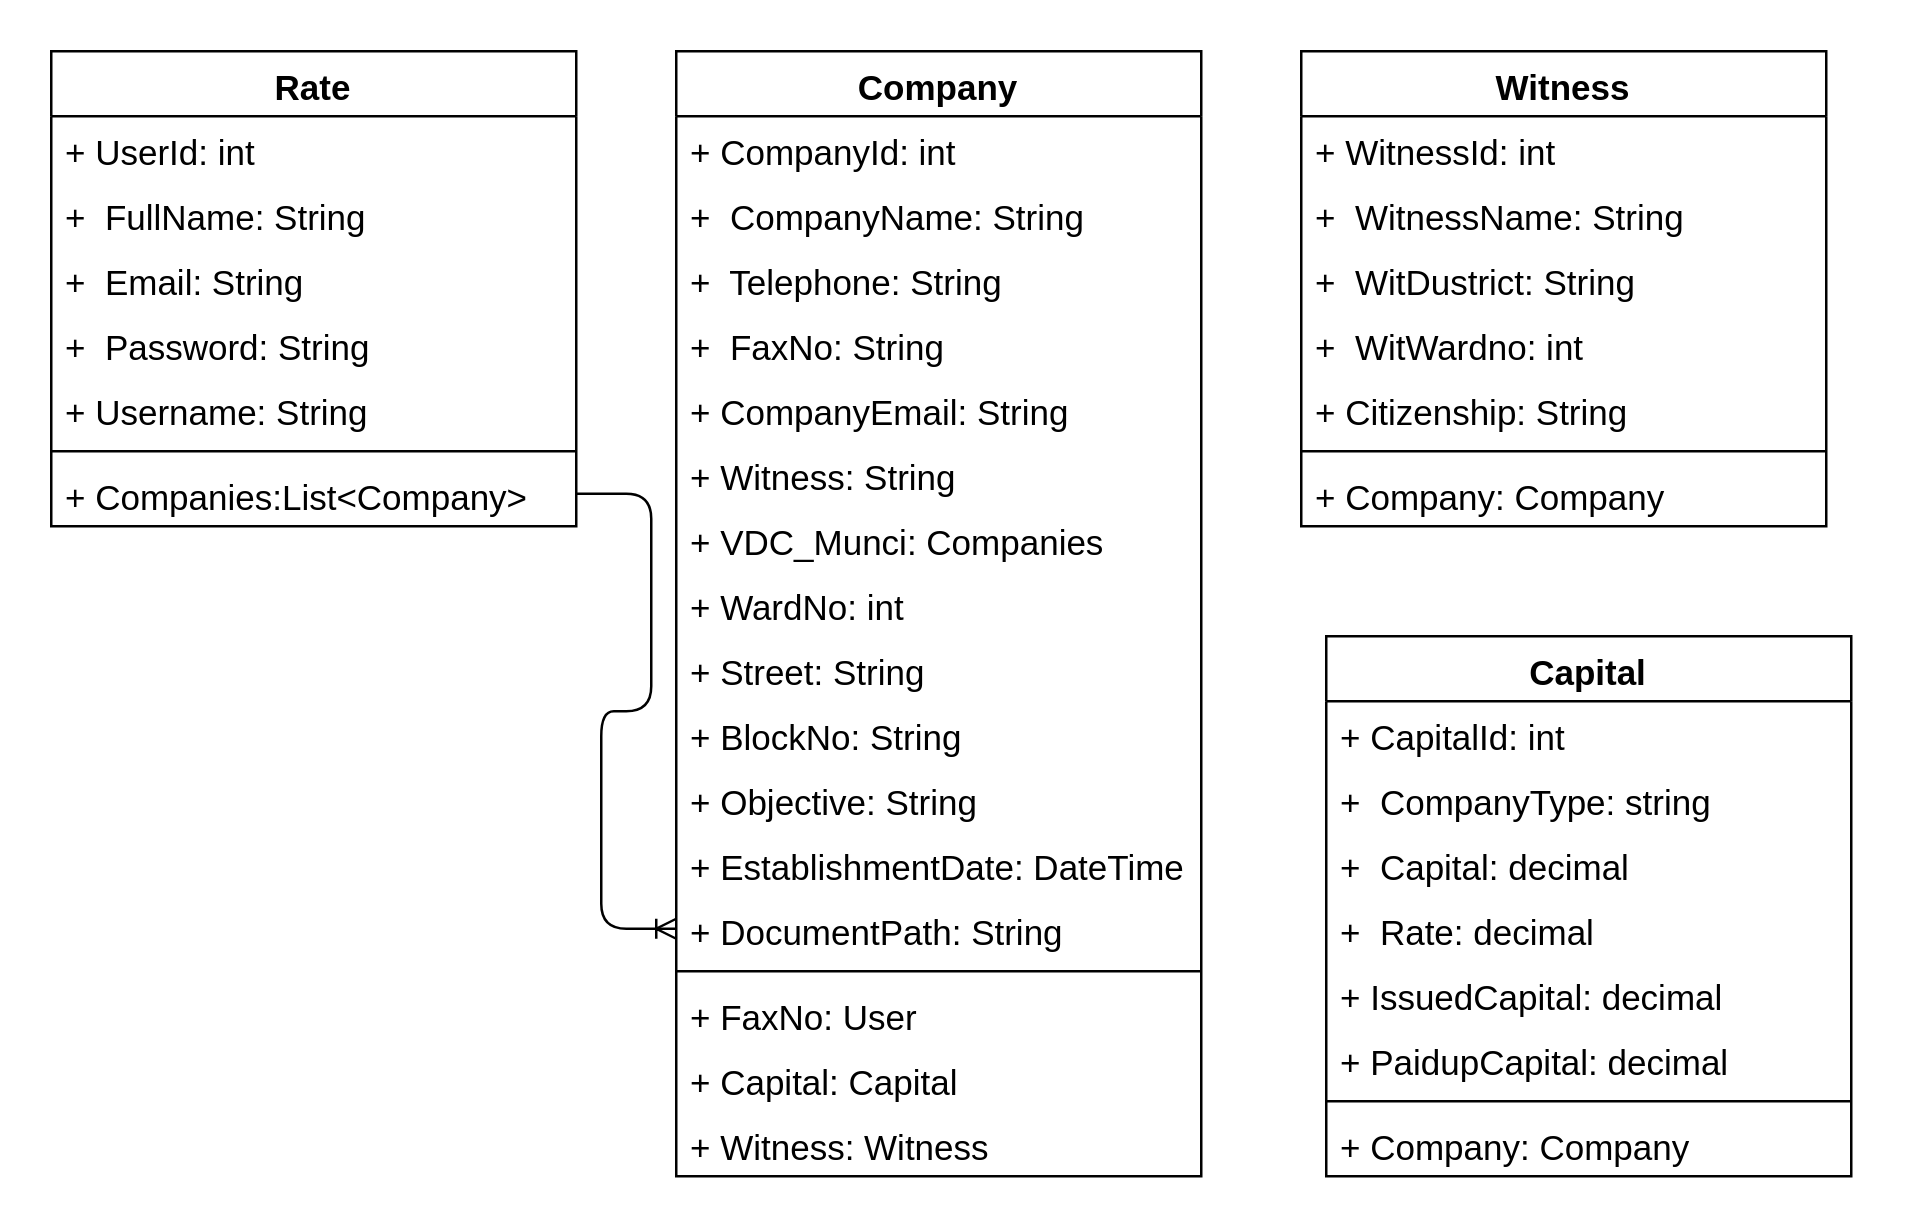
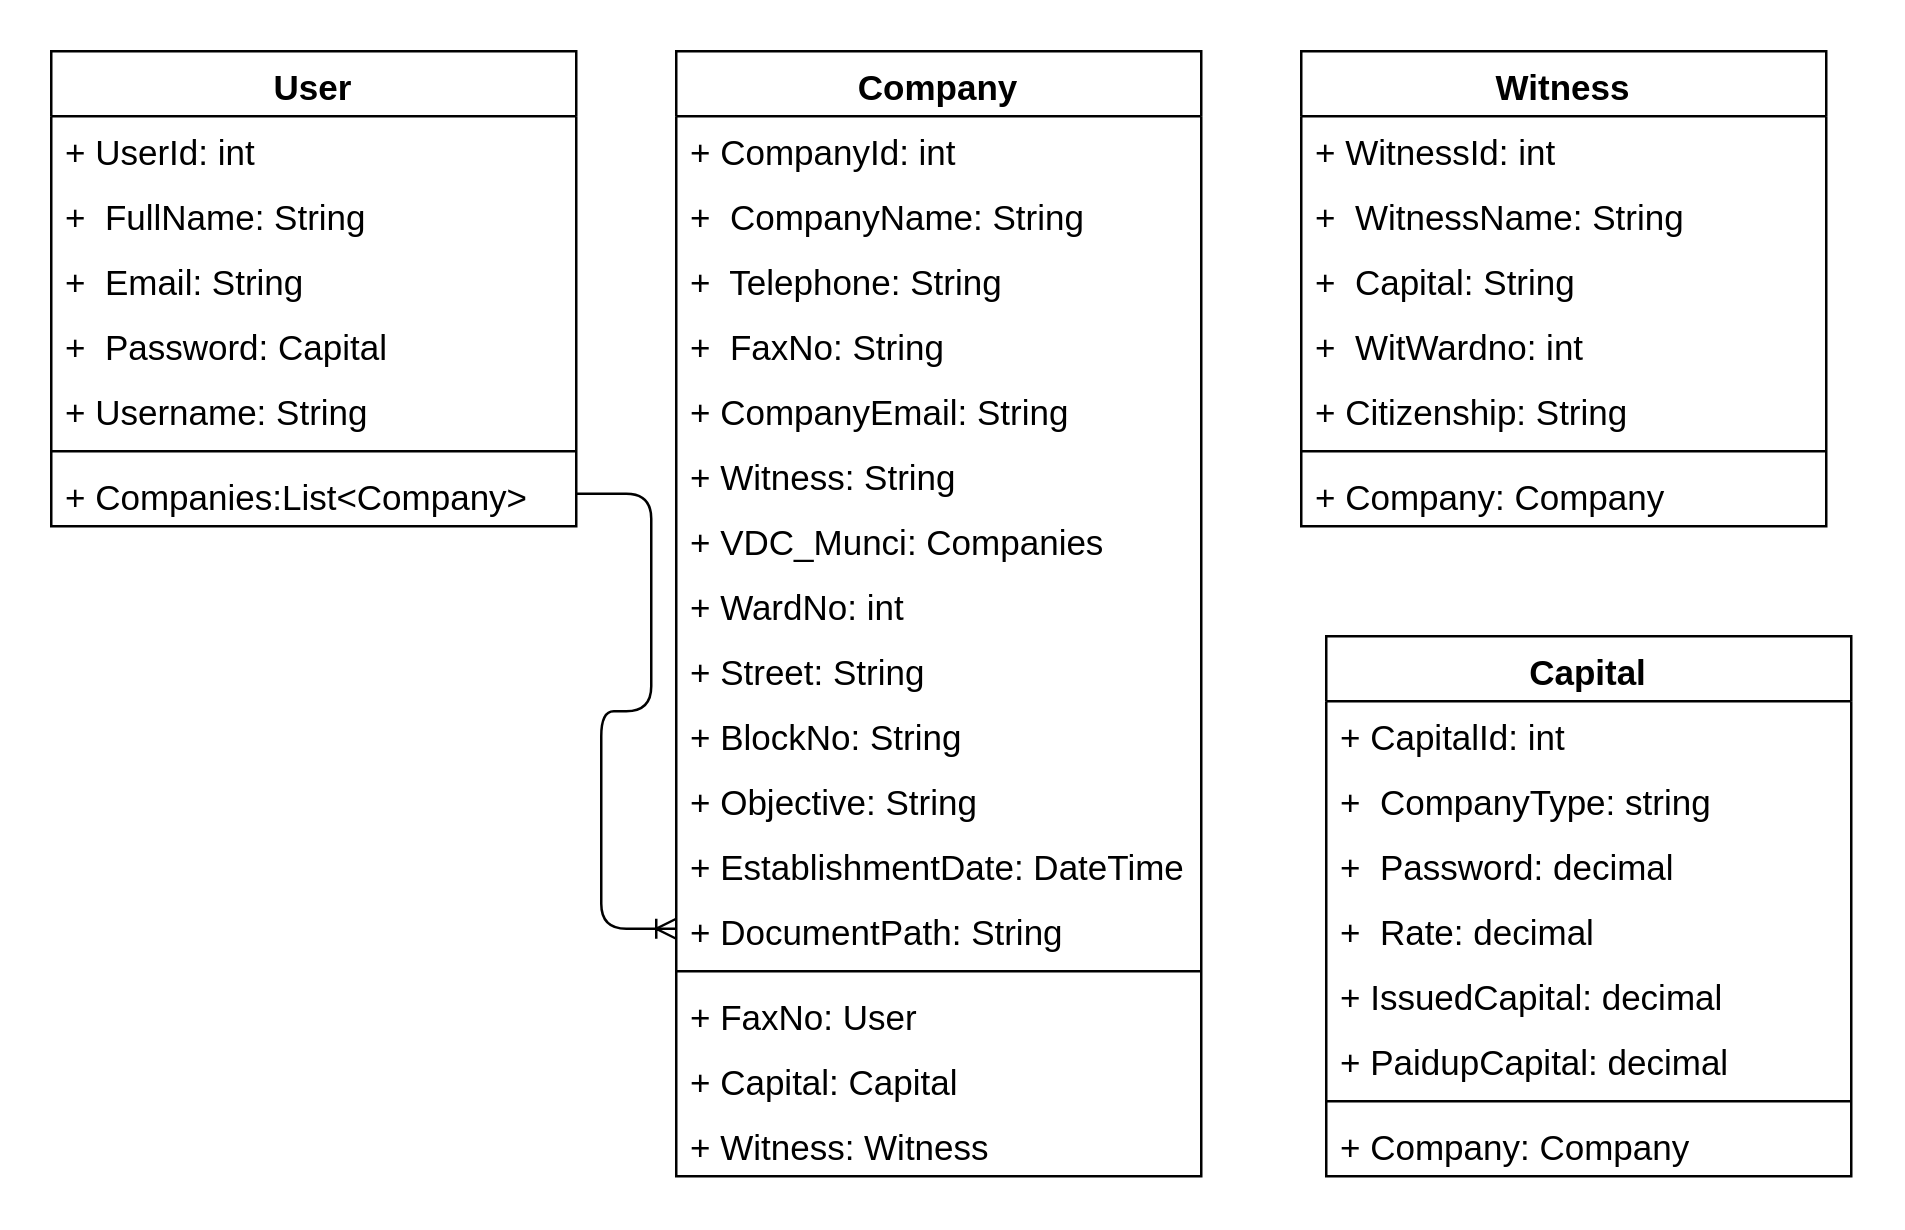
(313, 88) -> (313, 88)
(1503, 283) -> (1464, 283)
(233, 348) -> (238, 348)
(1494, 868) -> (1513, 868)
